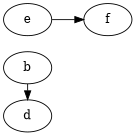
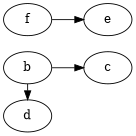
(63, 20) -> (63, 20)
none -> (108, 68)
